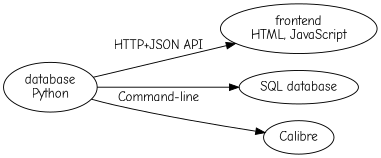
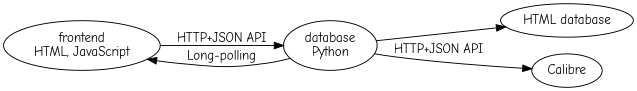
(159, 46) -> (222, 56)
none -> (217, 46)
(299, 87) -> (567, 20)
(159, 98) -> (439, 50)
